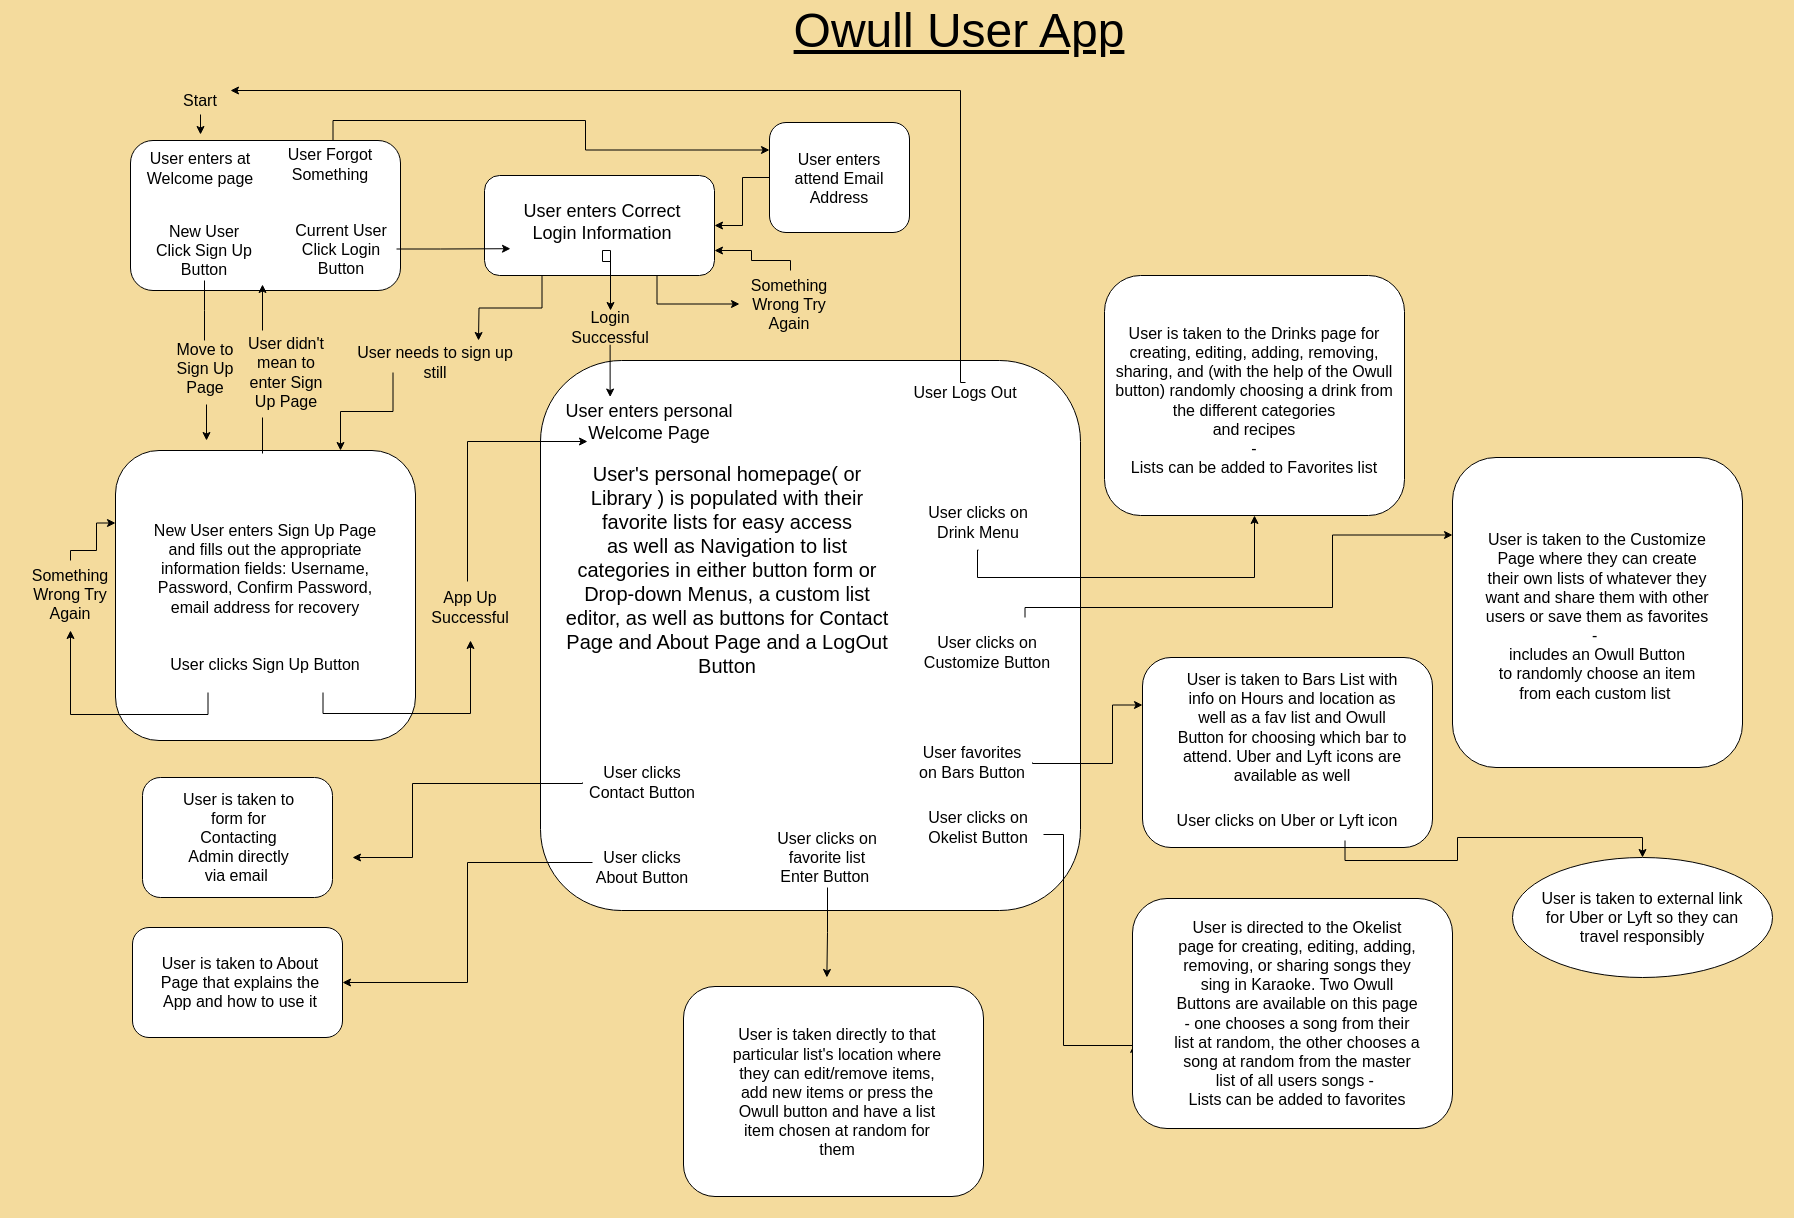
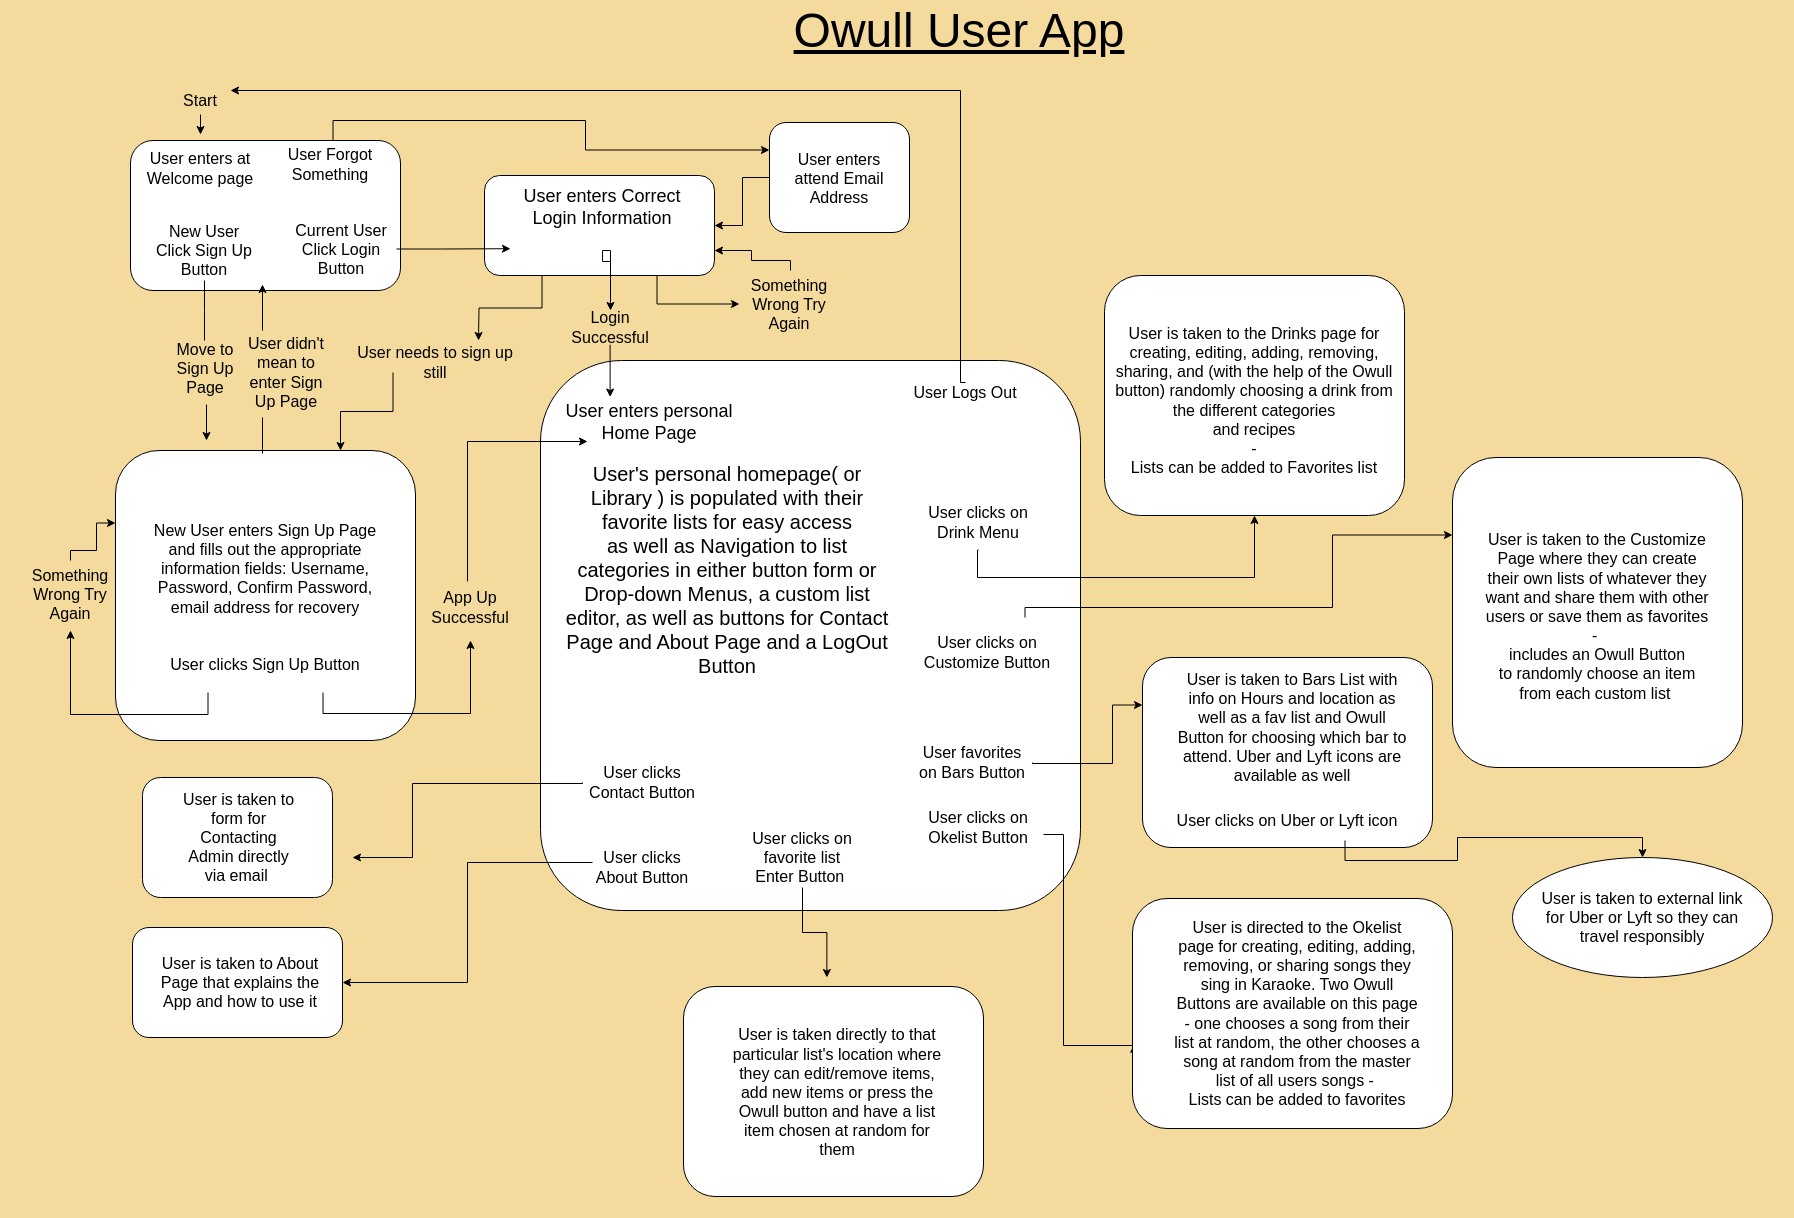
(603, 223) -> (603, 208)
(650, 423) -> (650, 423)
(828, 858) -> (803, 858)
